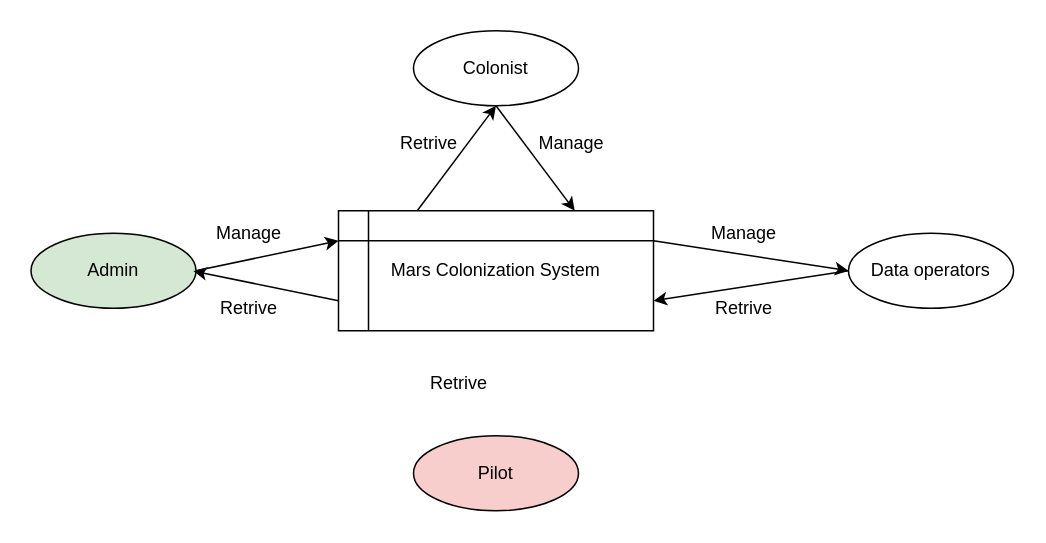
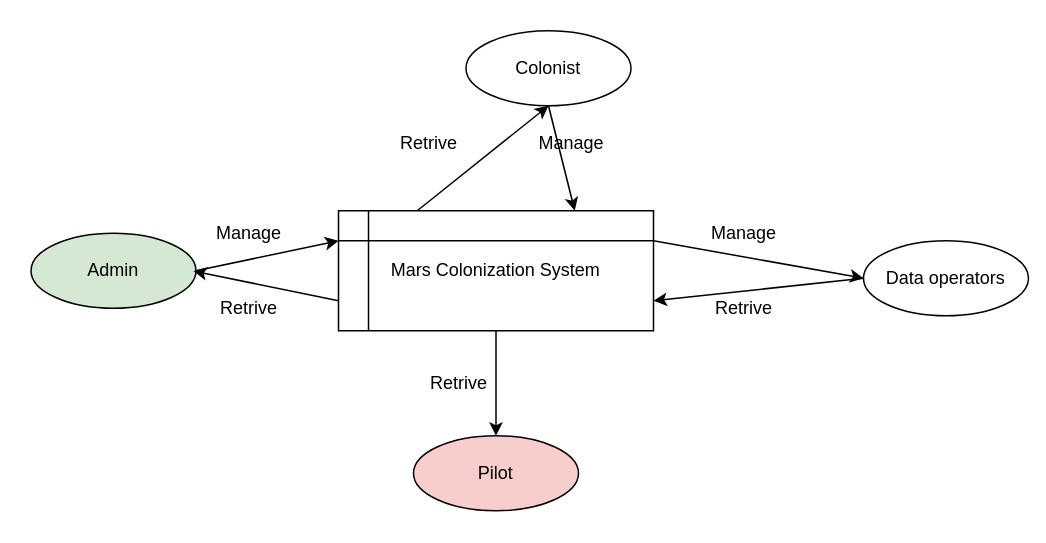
(496, 68) -> (548, 68)
(931, 271) -> (946, 278)
none -> (496, 378)
